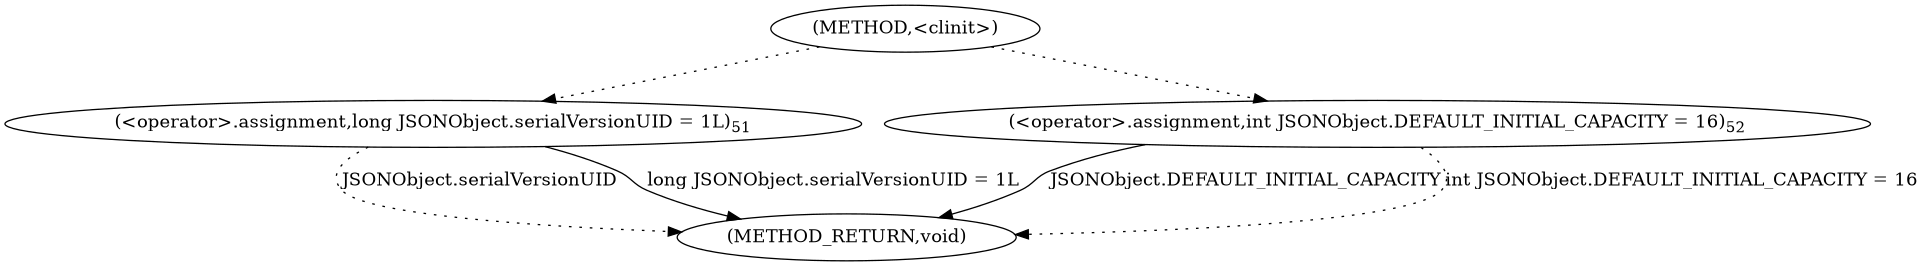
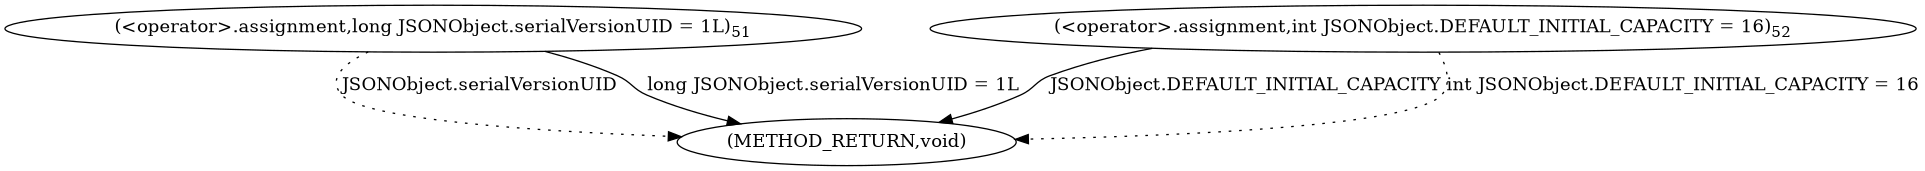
(905, 29) -> none
